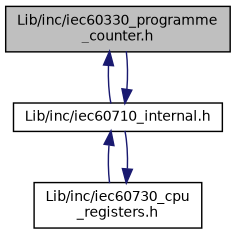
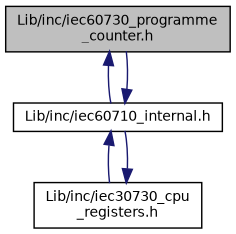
(118, 29) -> (118, 29)
(118, 205) -> (118, 205)
